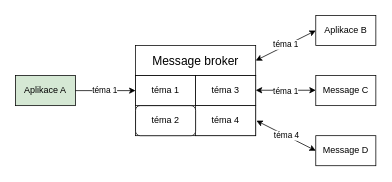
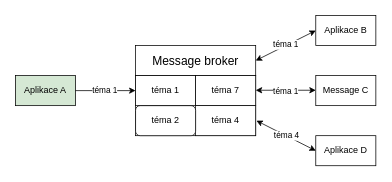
(225, 90) -> (225, 90)
(345, 150) -> (345, 150)
